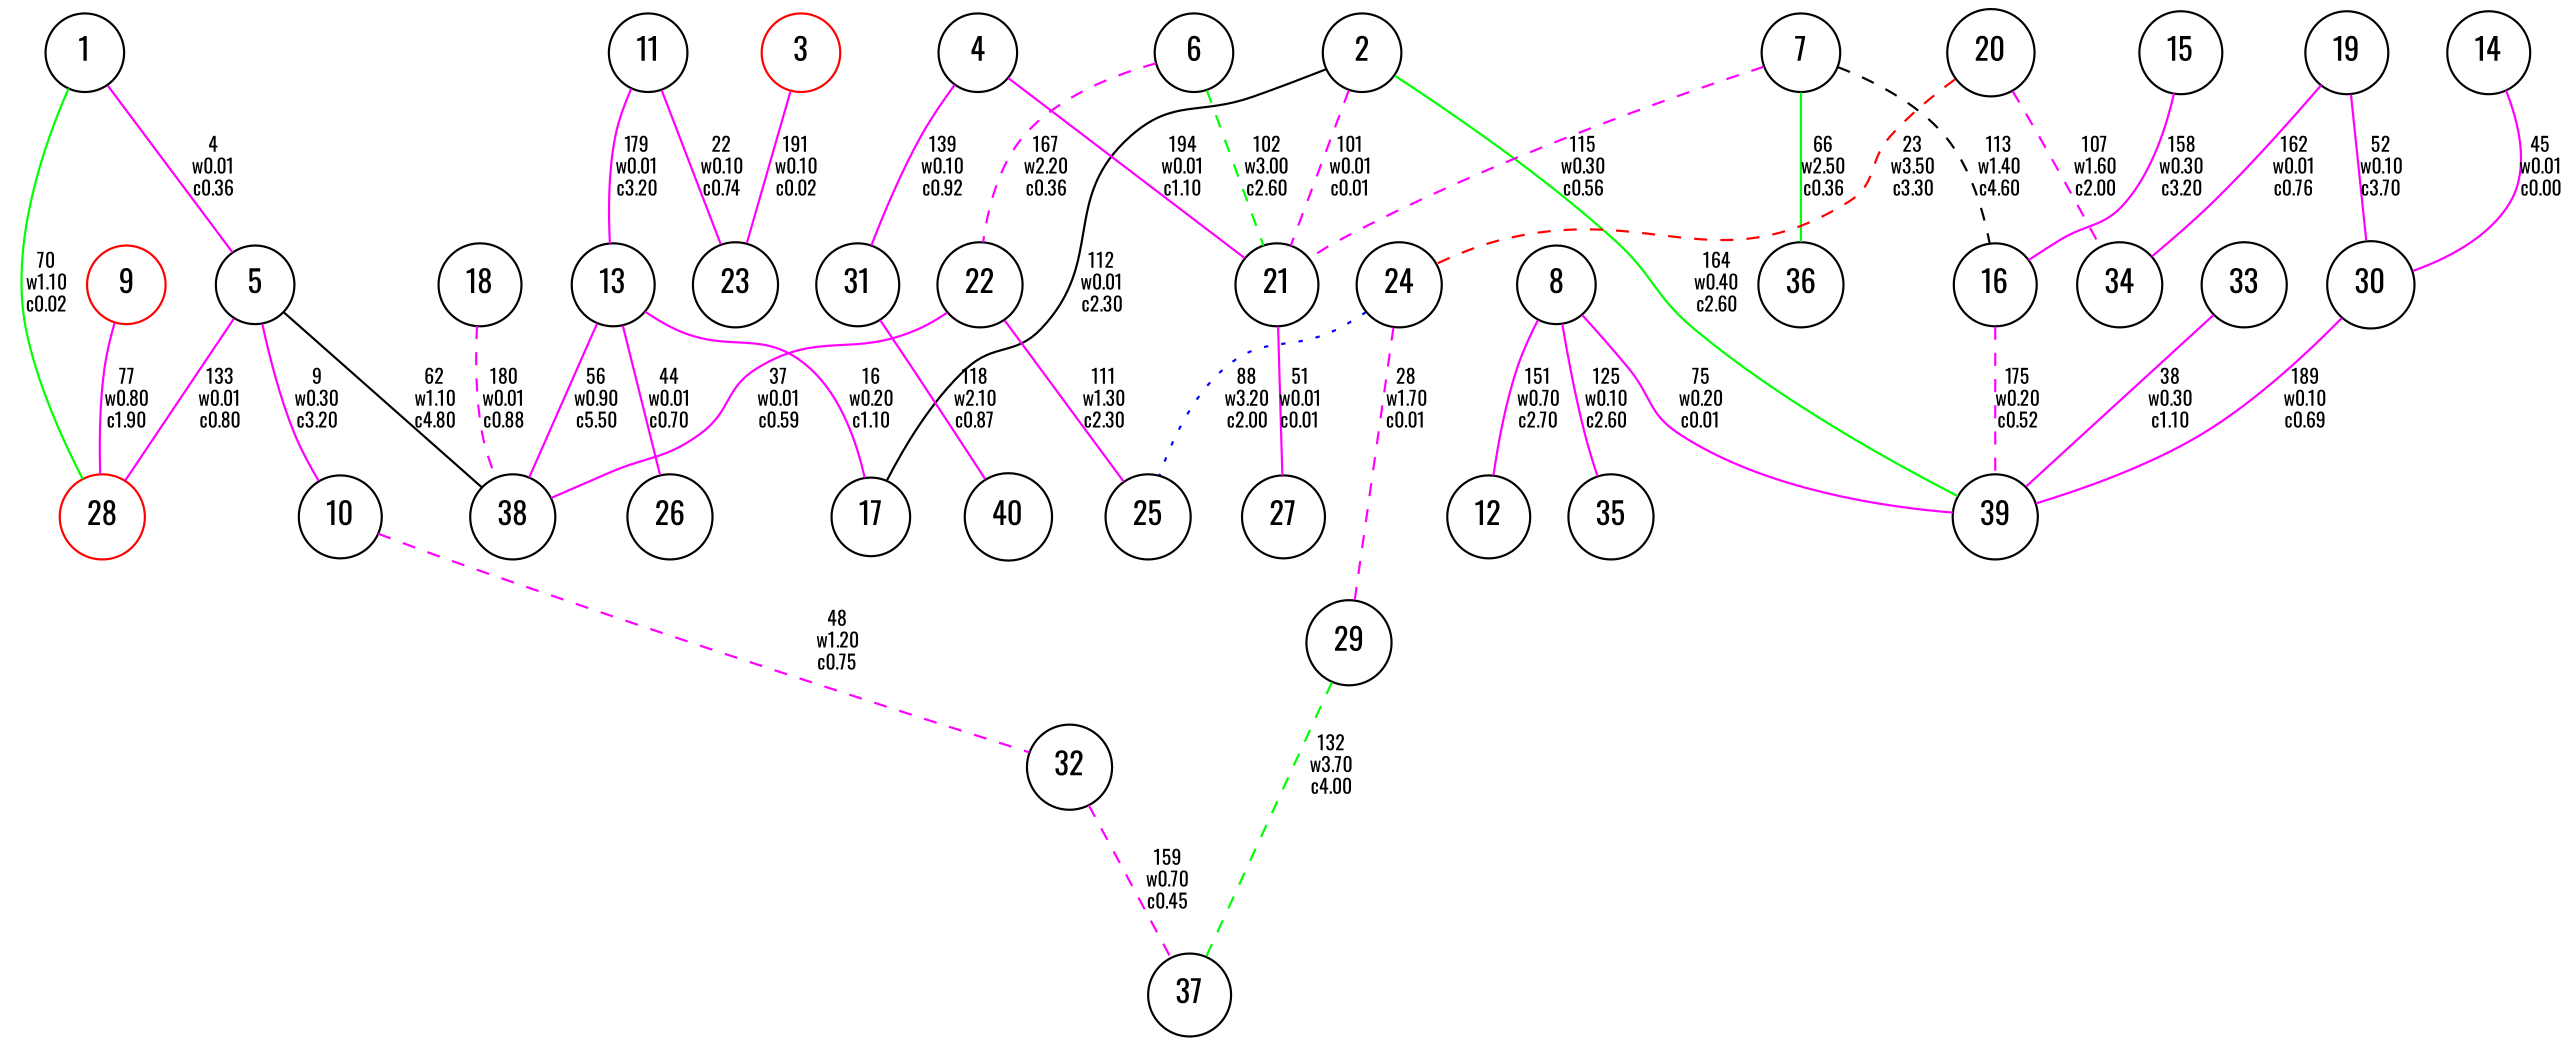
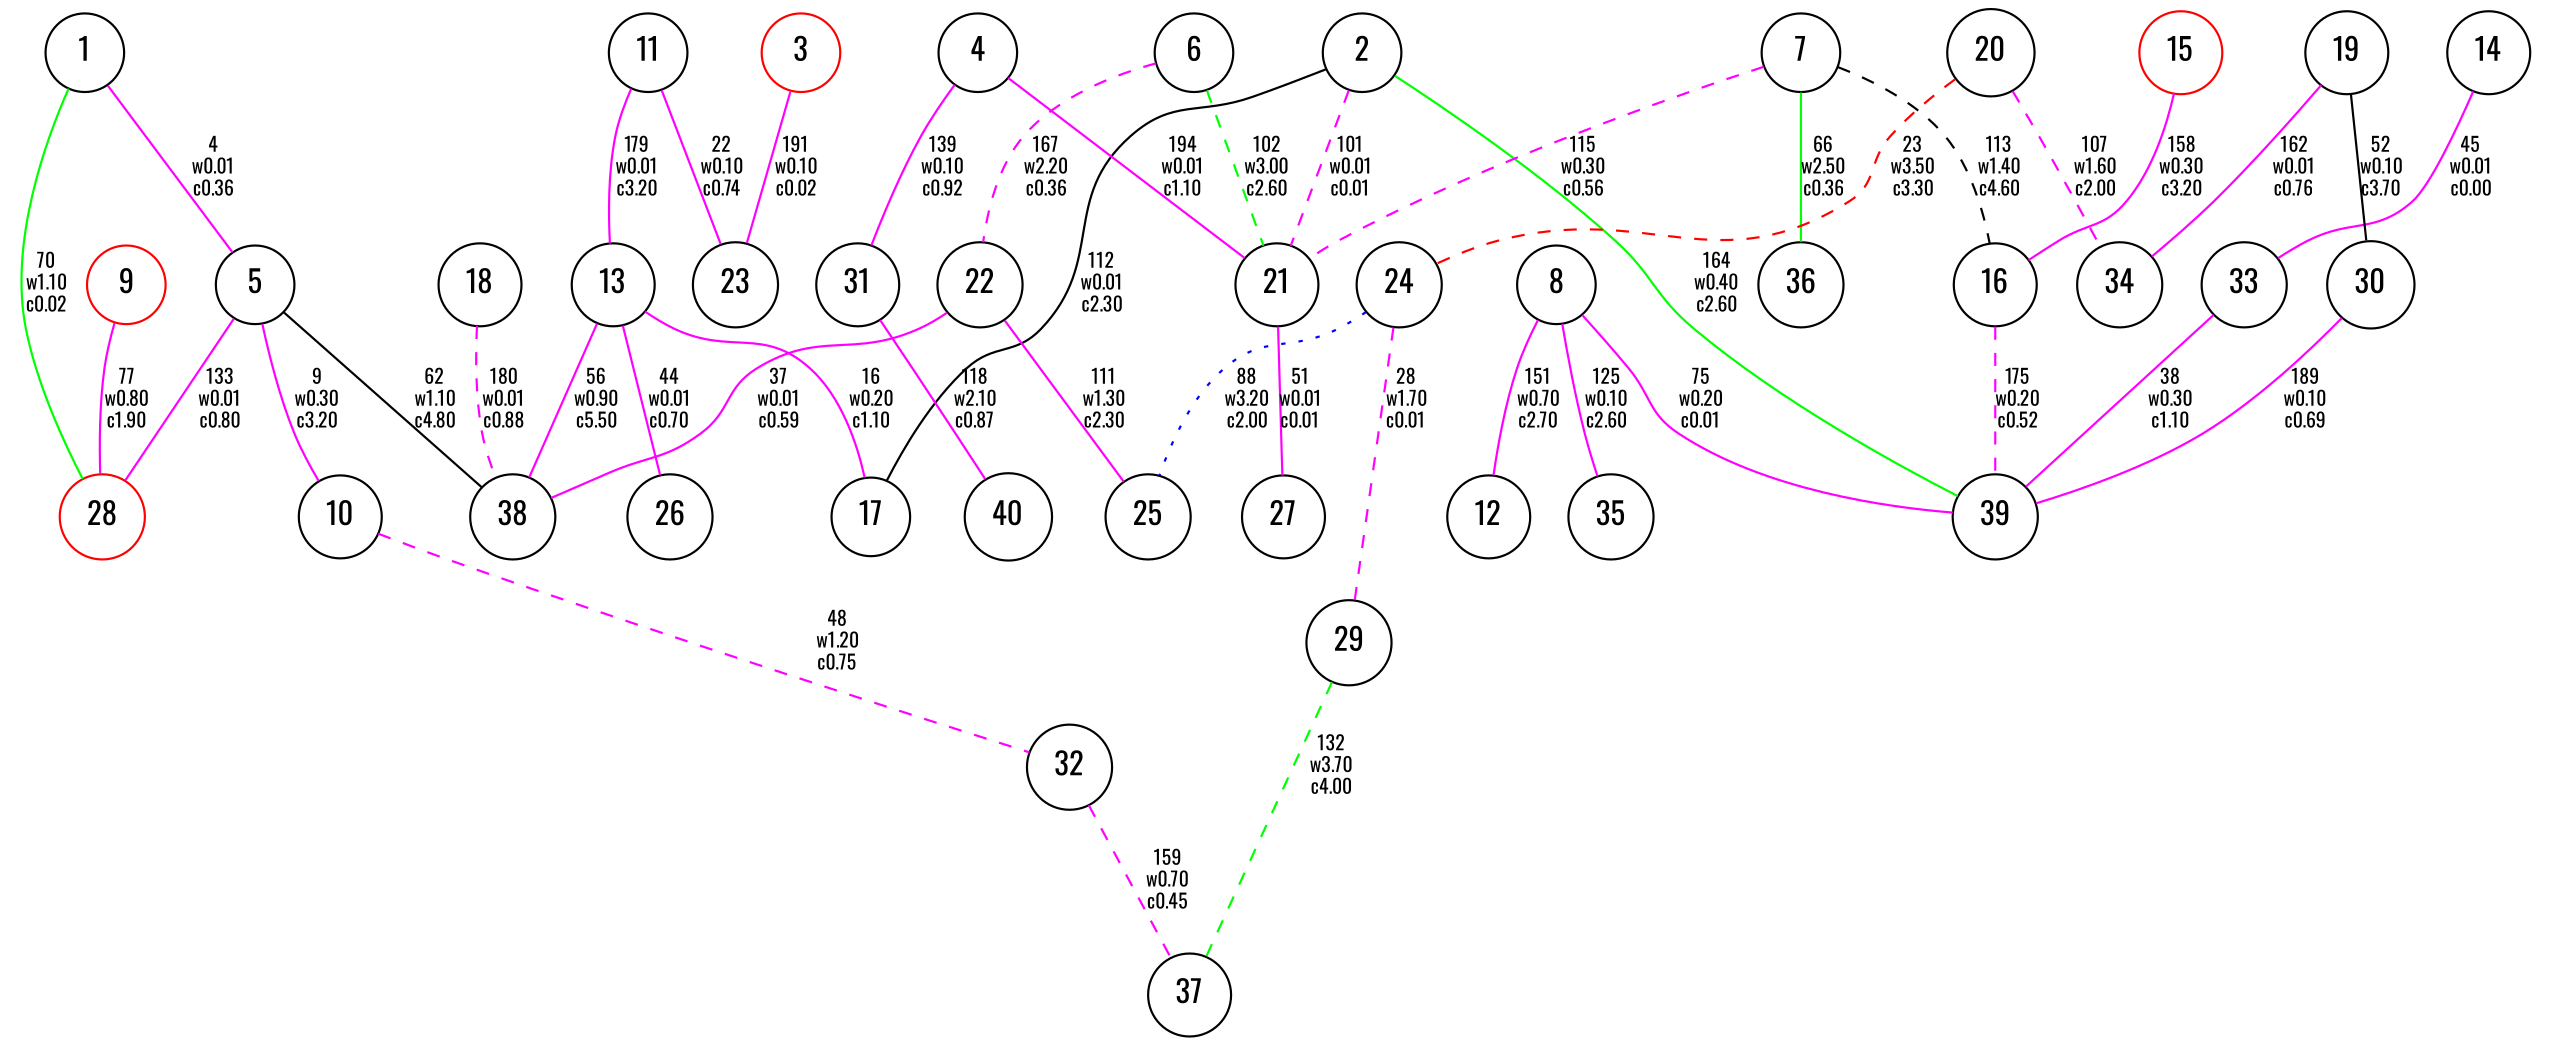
(2181, 53) -> (2181, 53)
(2359, 167) -> (2359, 167)
(2508, 205) -> (2404, 208)
